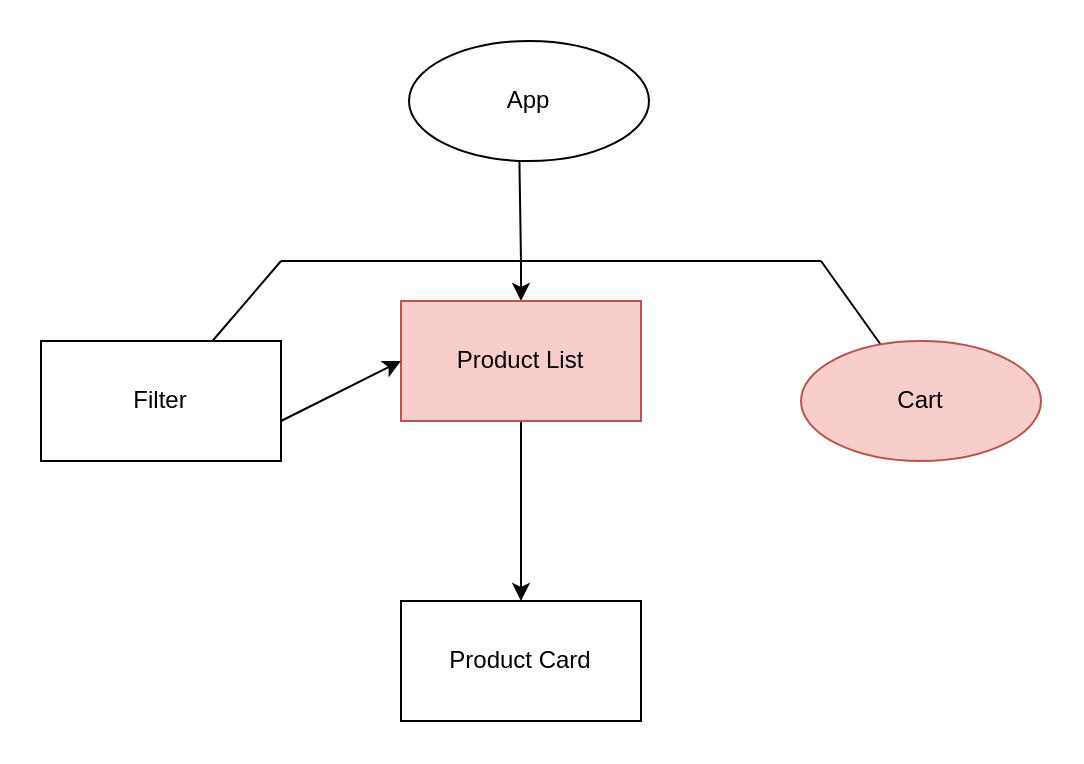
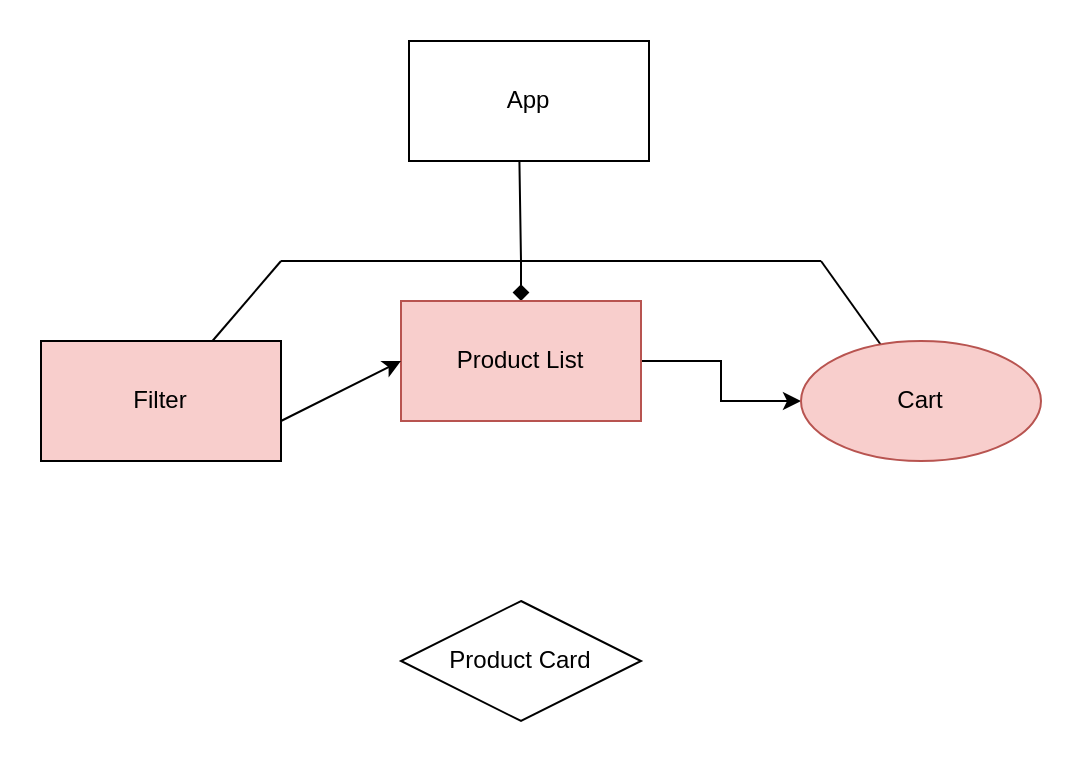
(529, 101) -> (529, 101)
(521, 286) -> (521, 285)
(161, 401) -> (161, 401)
(521, 504) -> (721, 374)
(521, 661) -> (521, 661)
